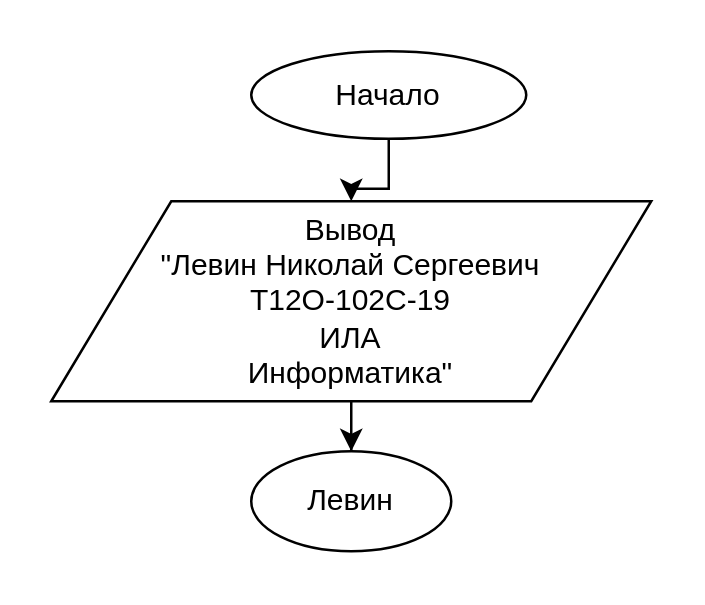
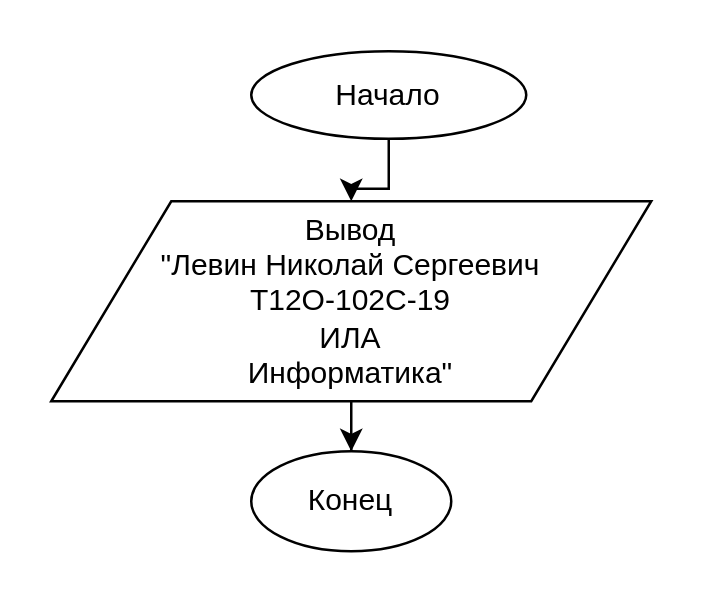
(351, 501) -> (351, 501)
